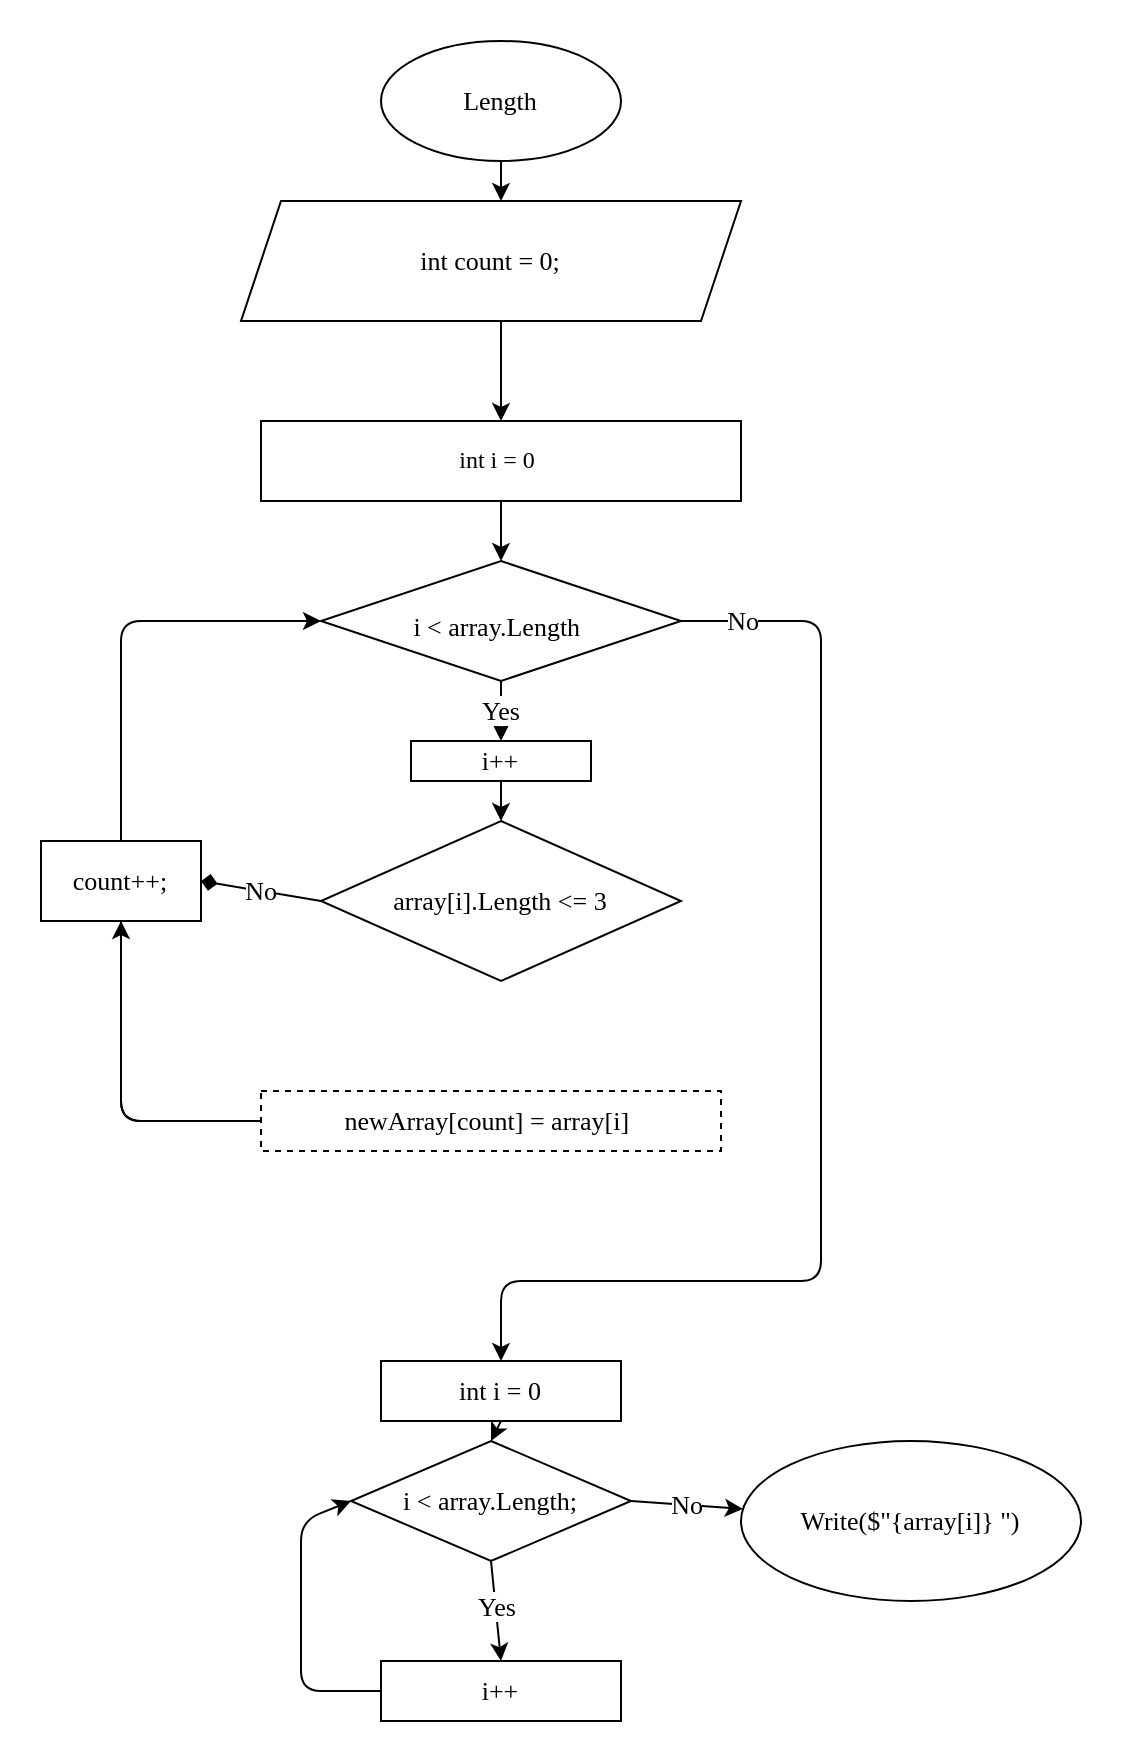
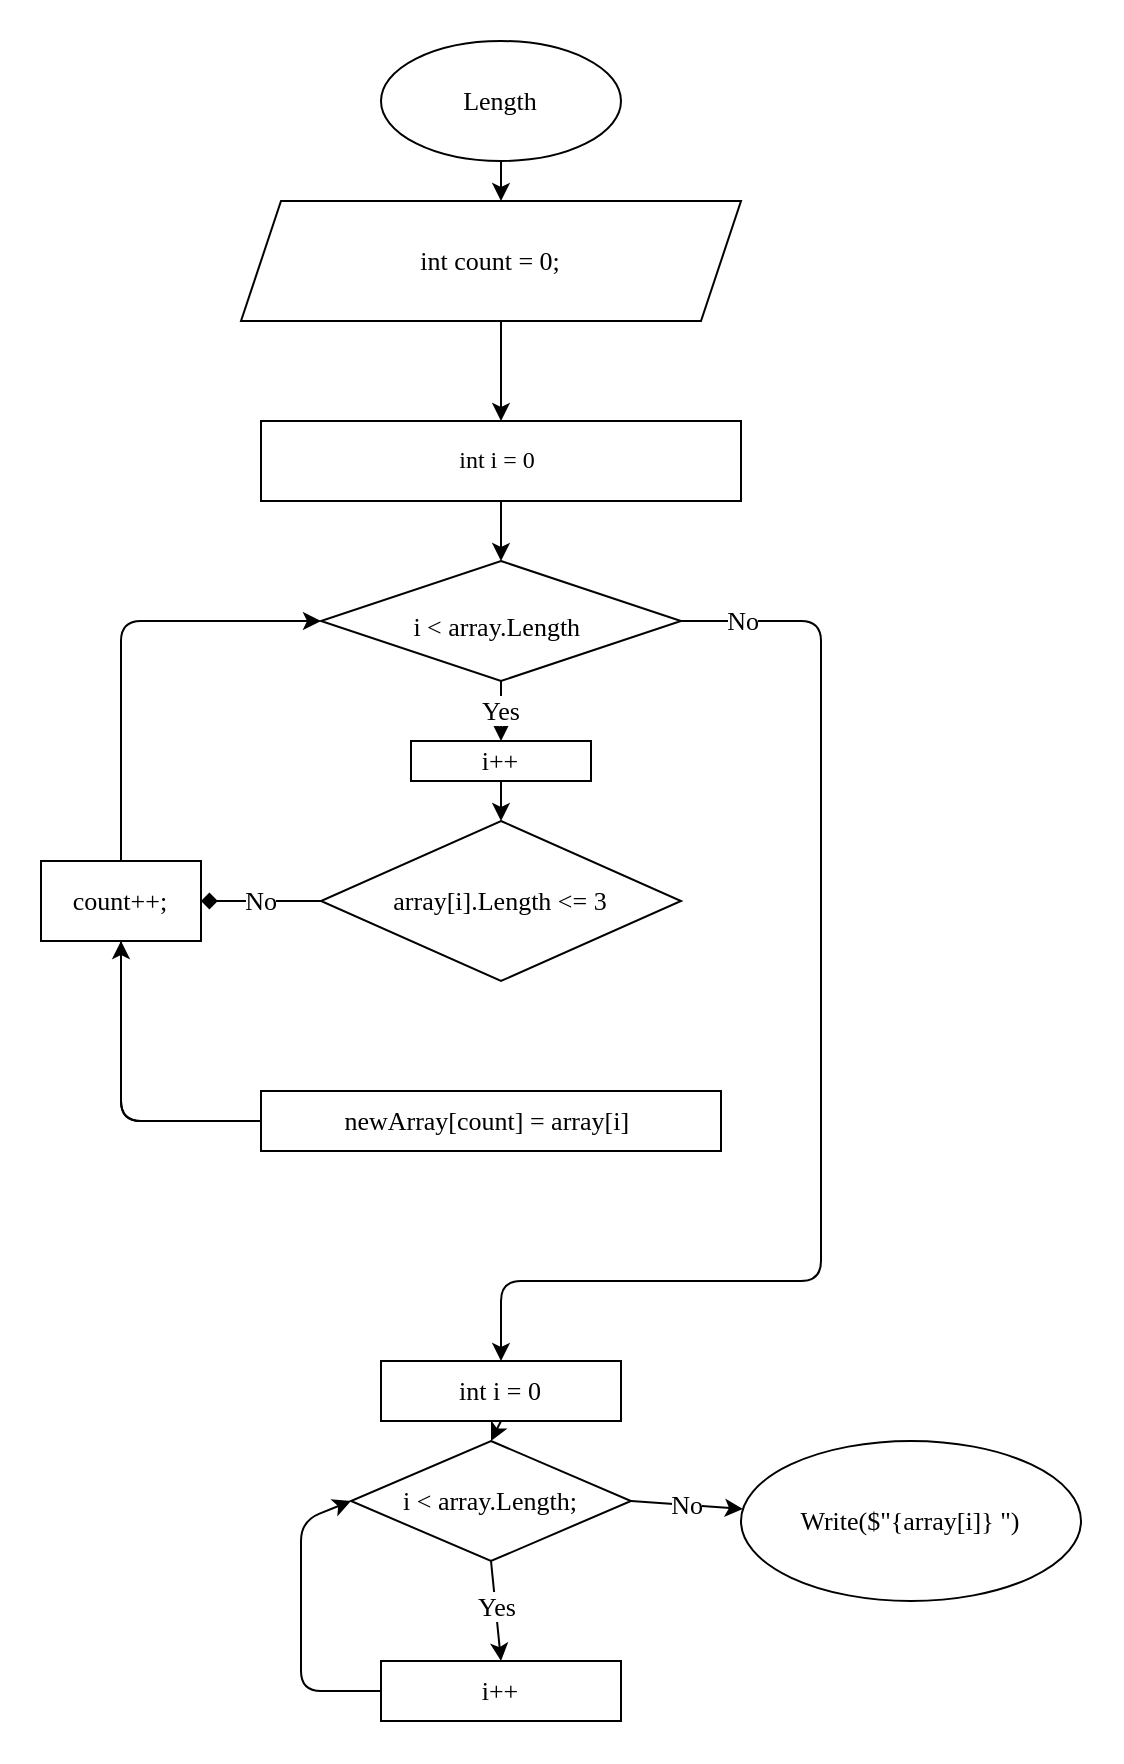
(121, 881) -> (121, 901)
(491, 1121) -> (491, 1121)
